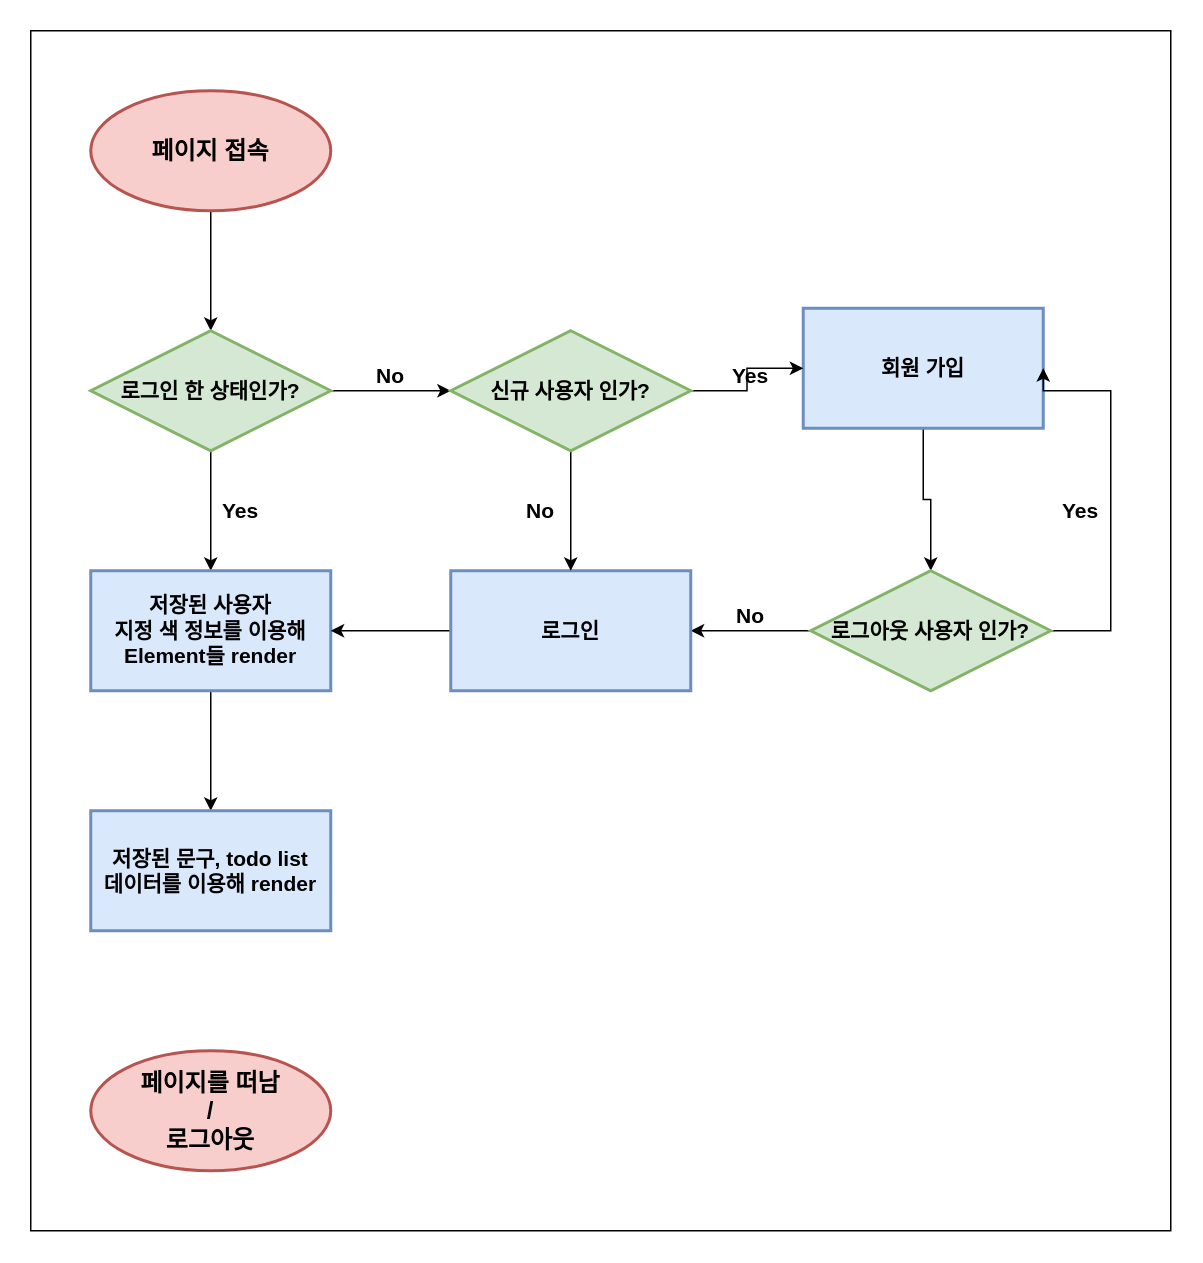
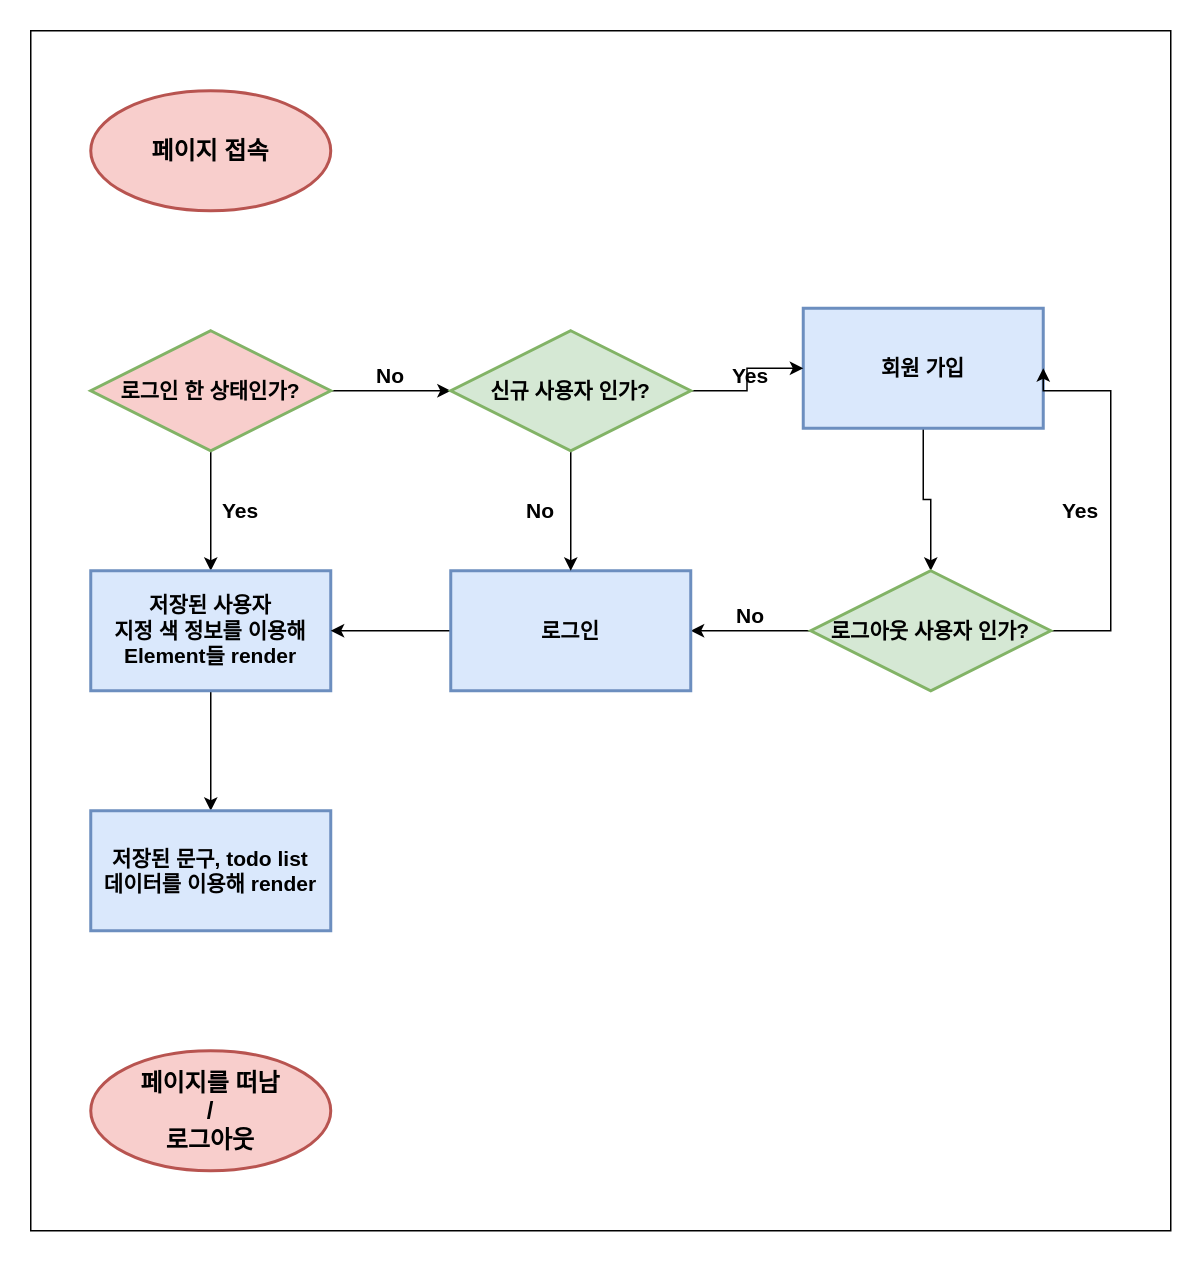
(211, 266) -> none
(211, 391) -> (211, 391)
